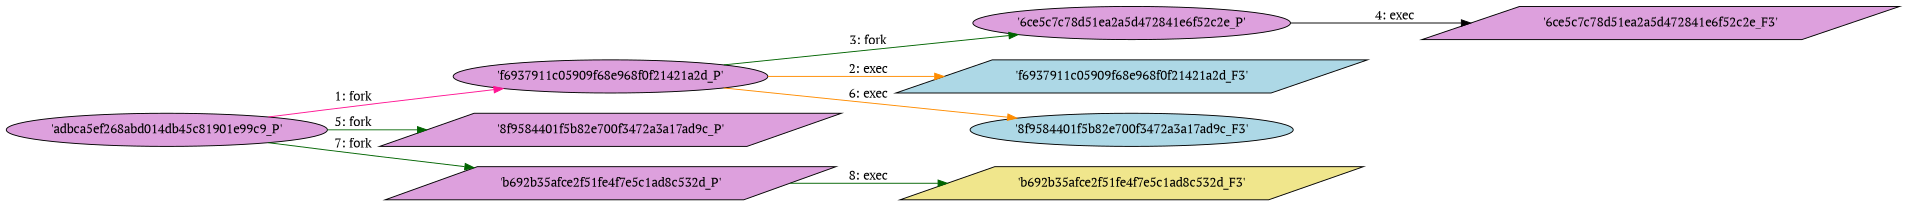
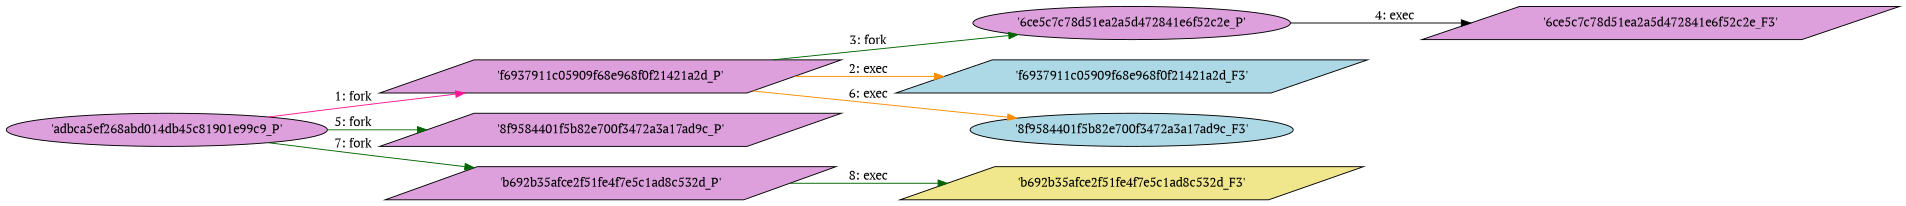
(611, 76) -> (611, 76)
